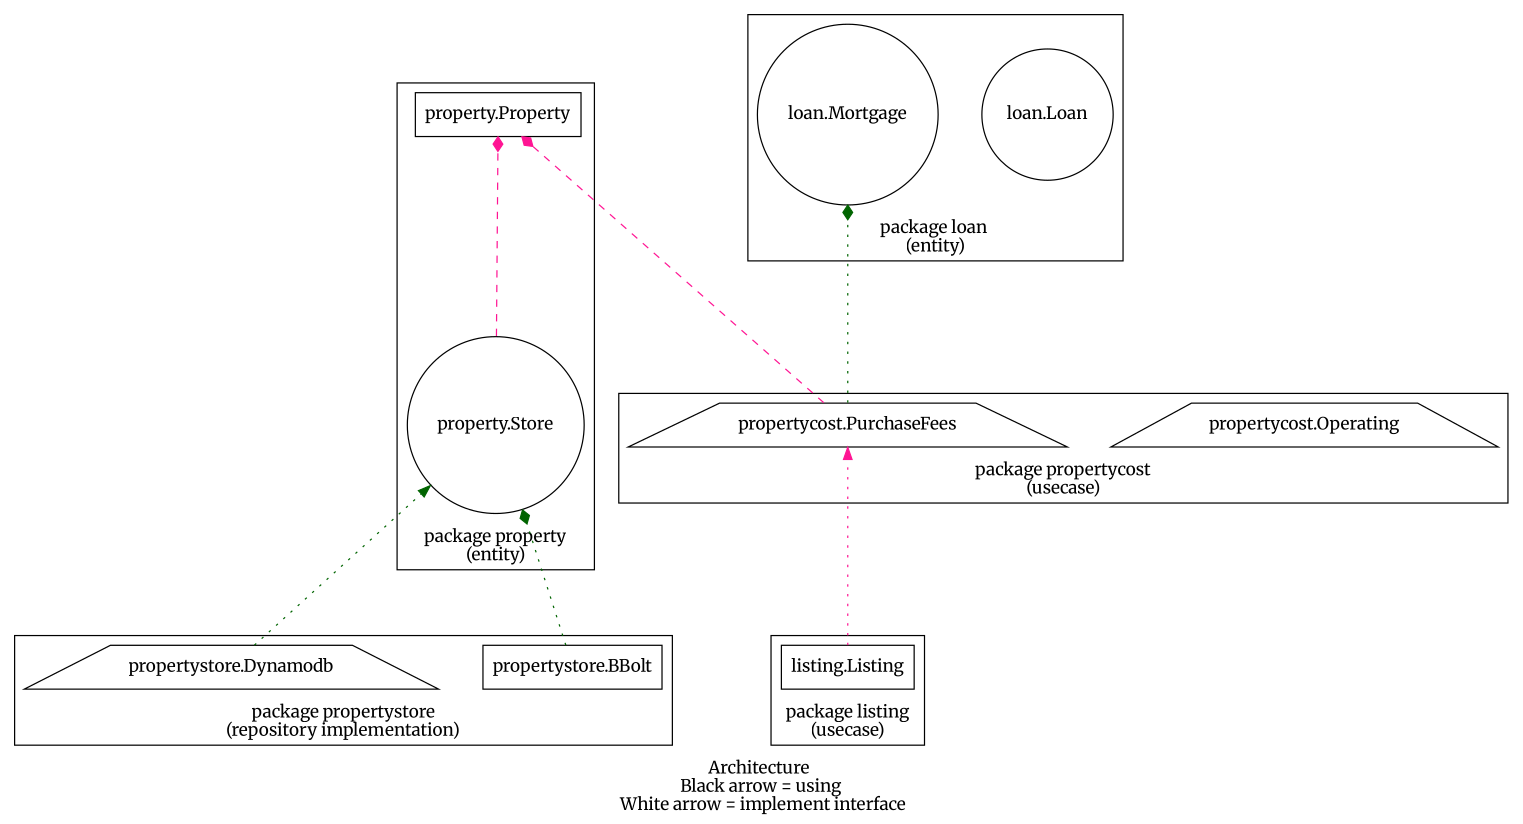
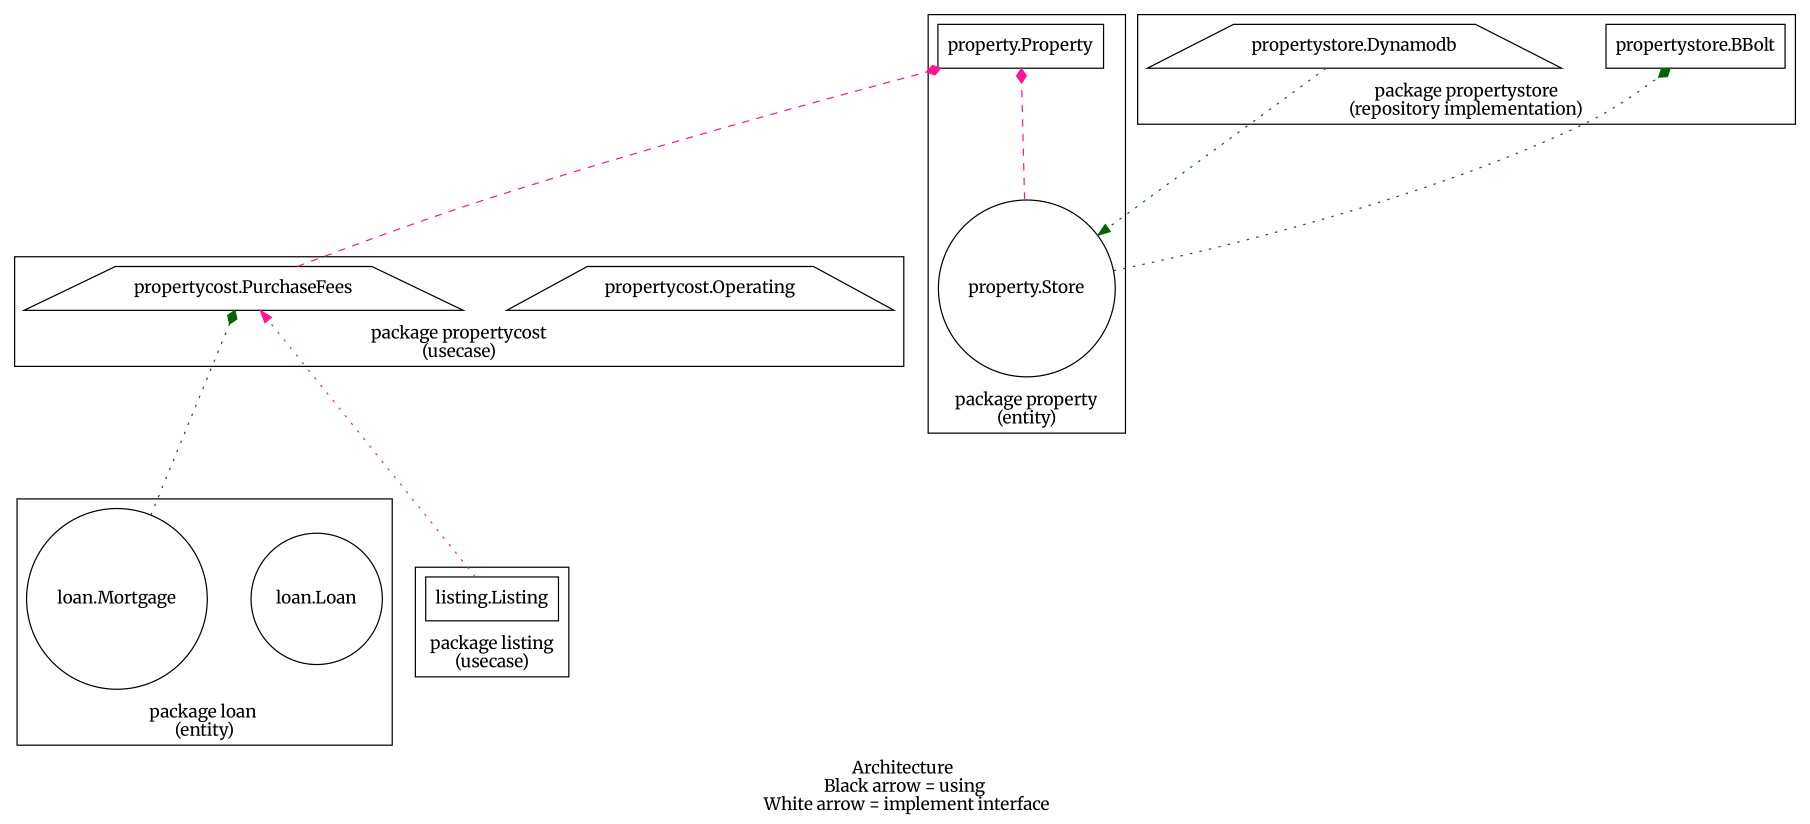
(848, 311) -> (190, 420)
(546, 585) -> (1395, 197)
